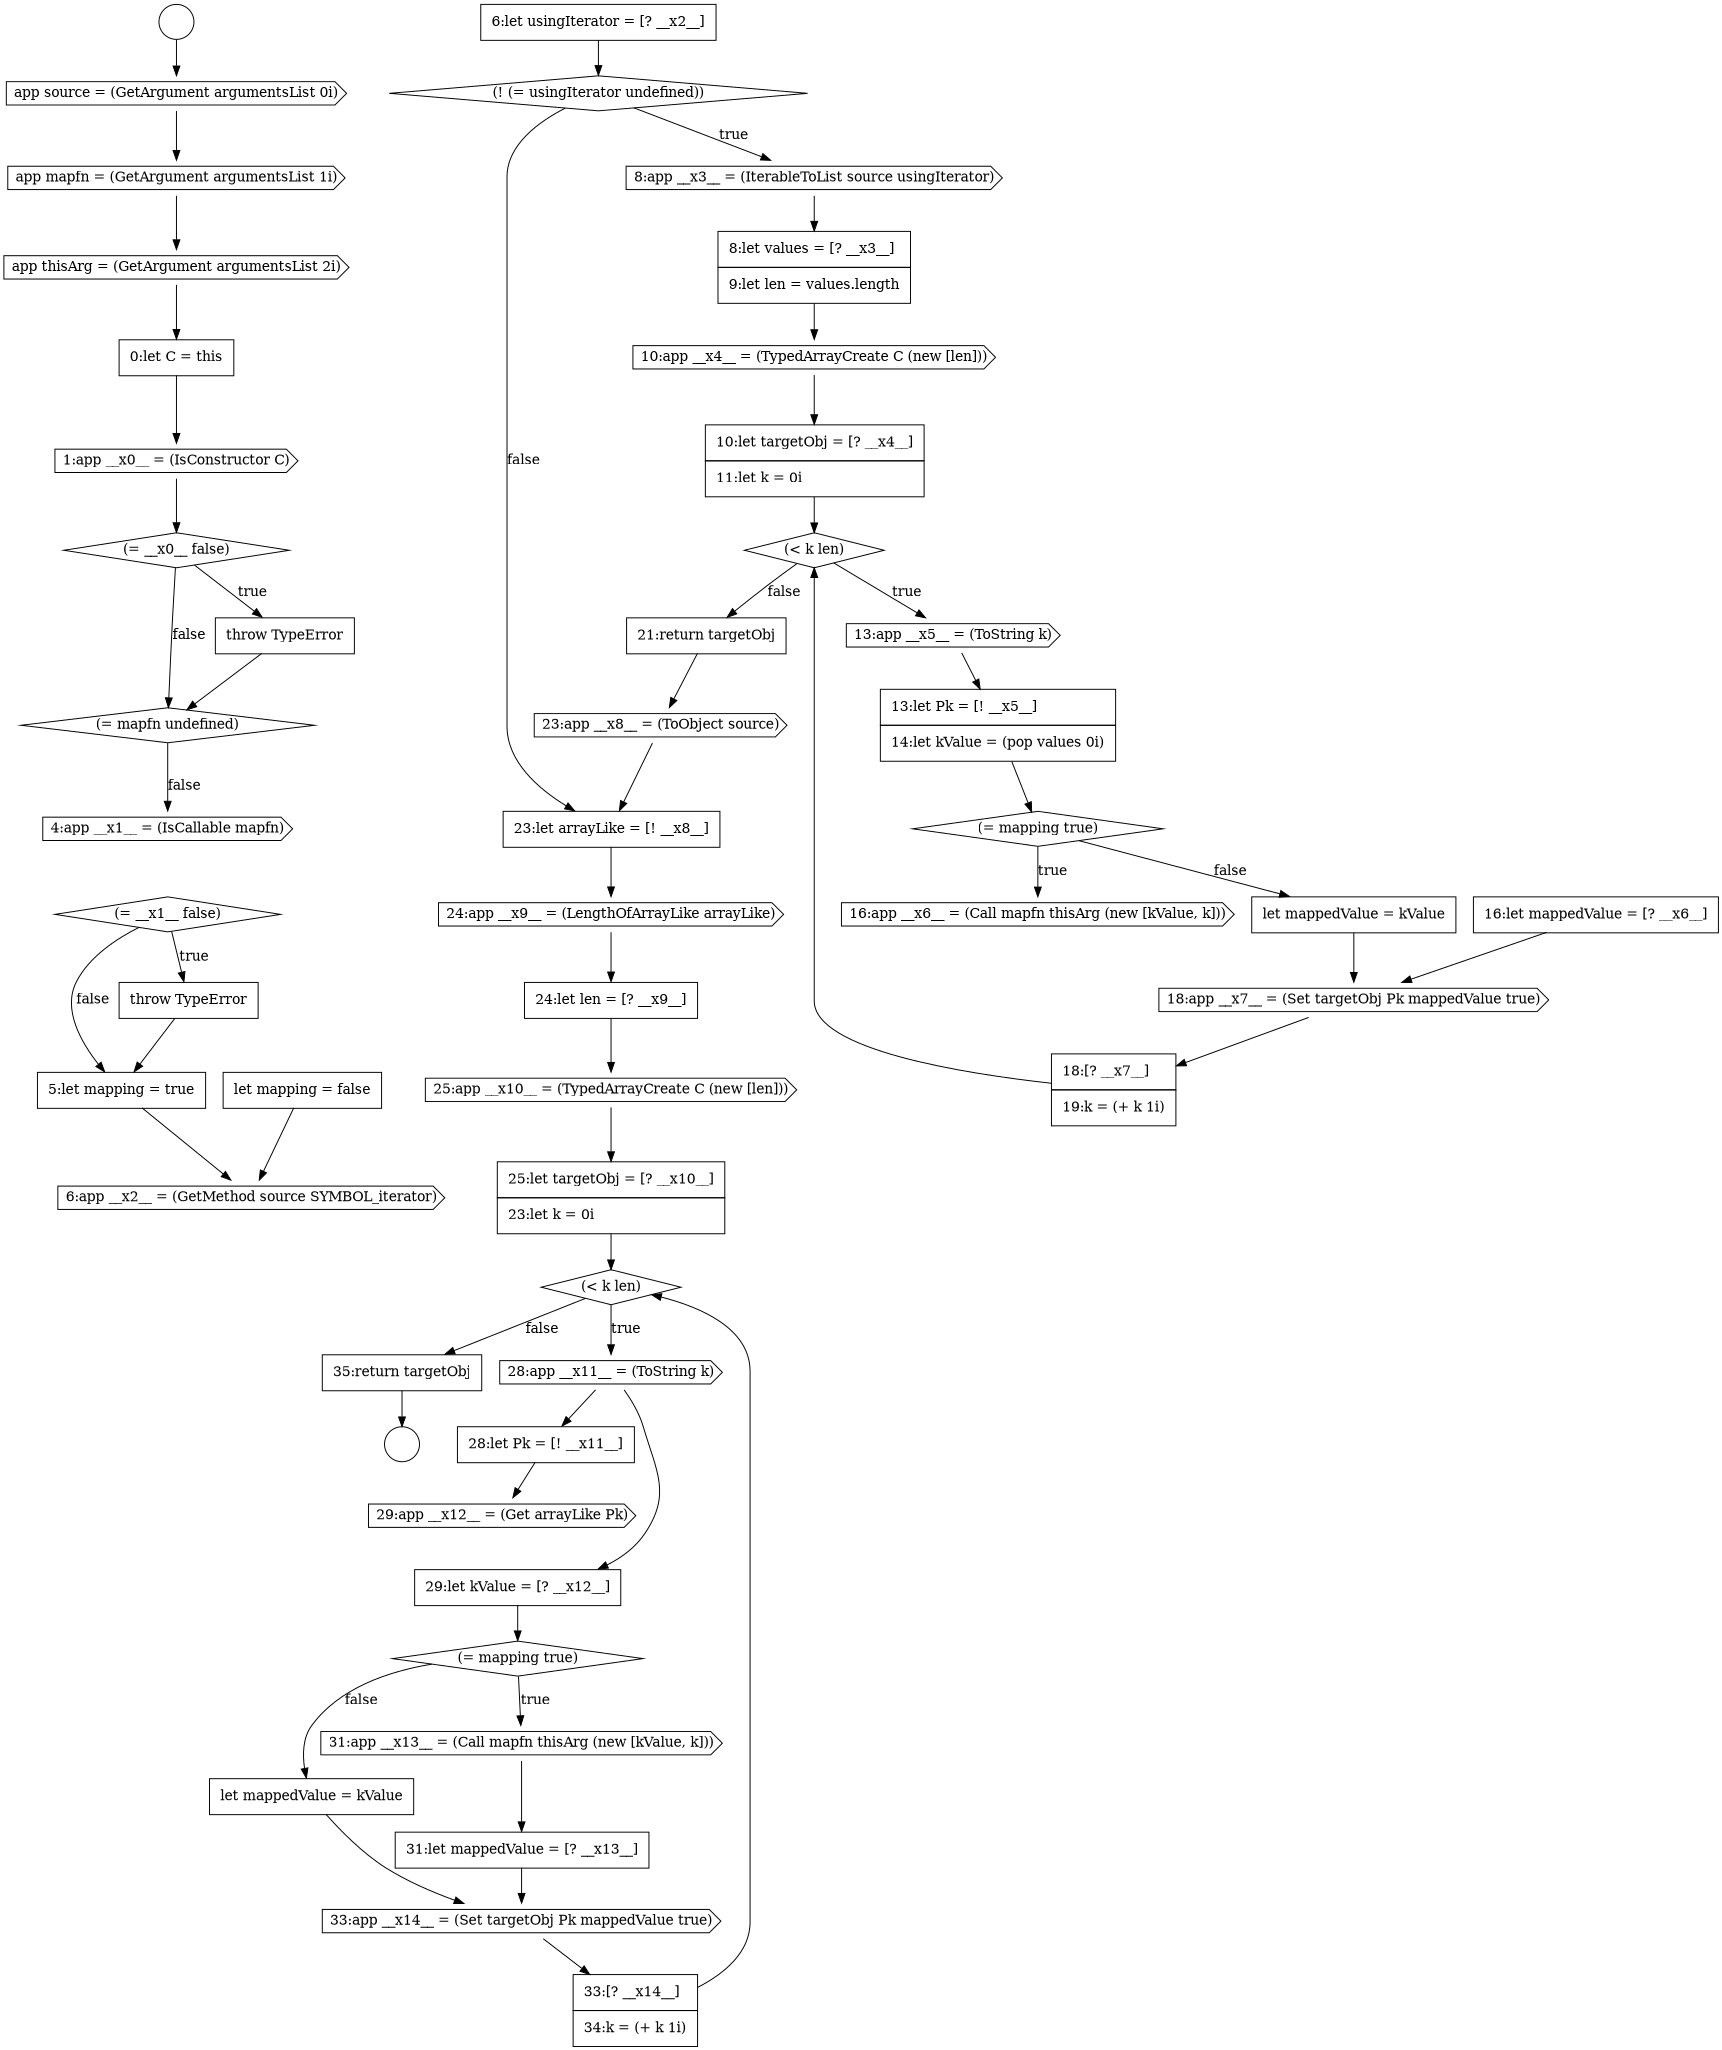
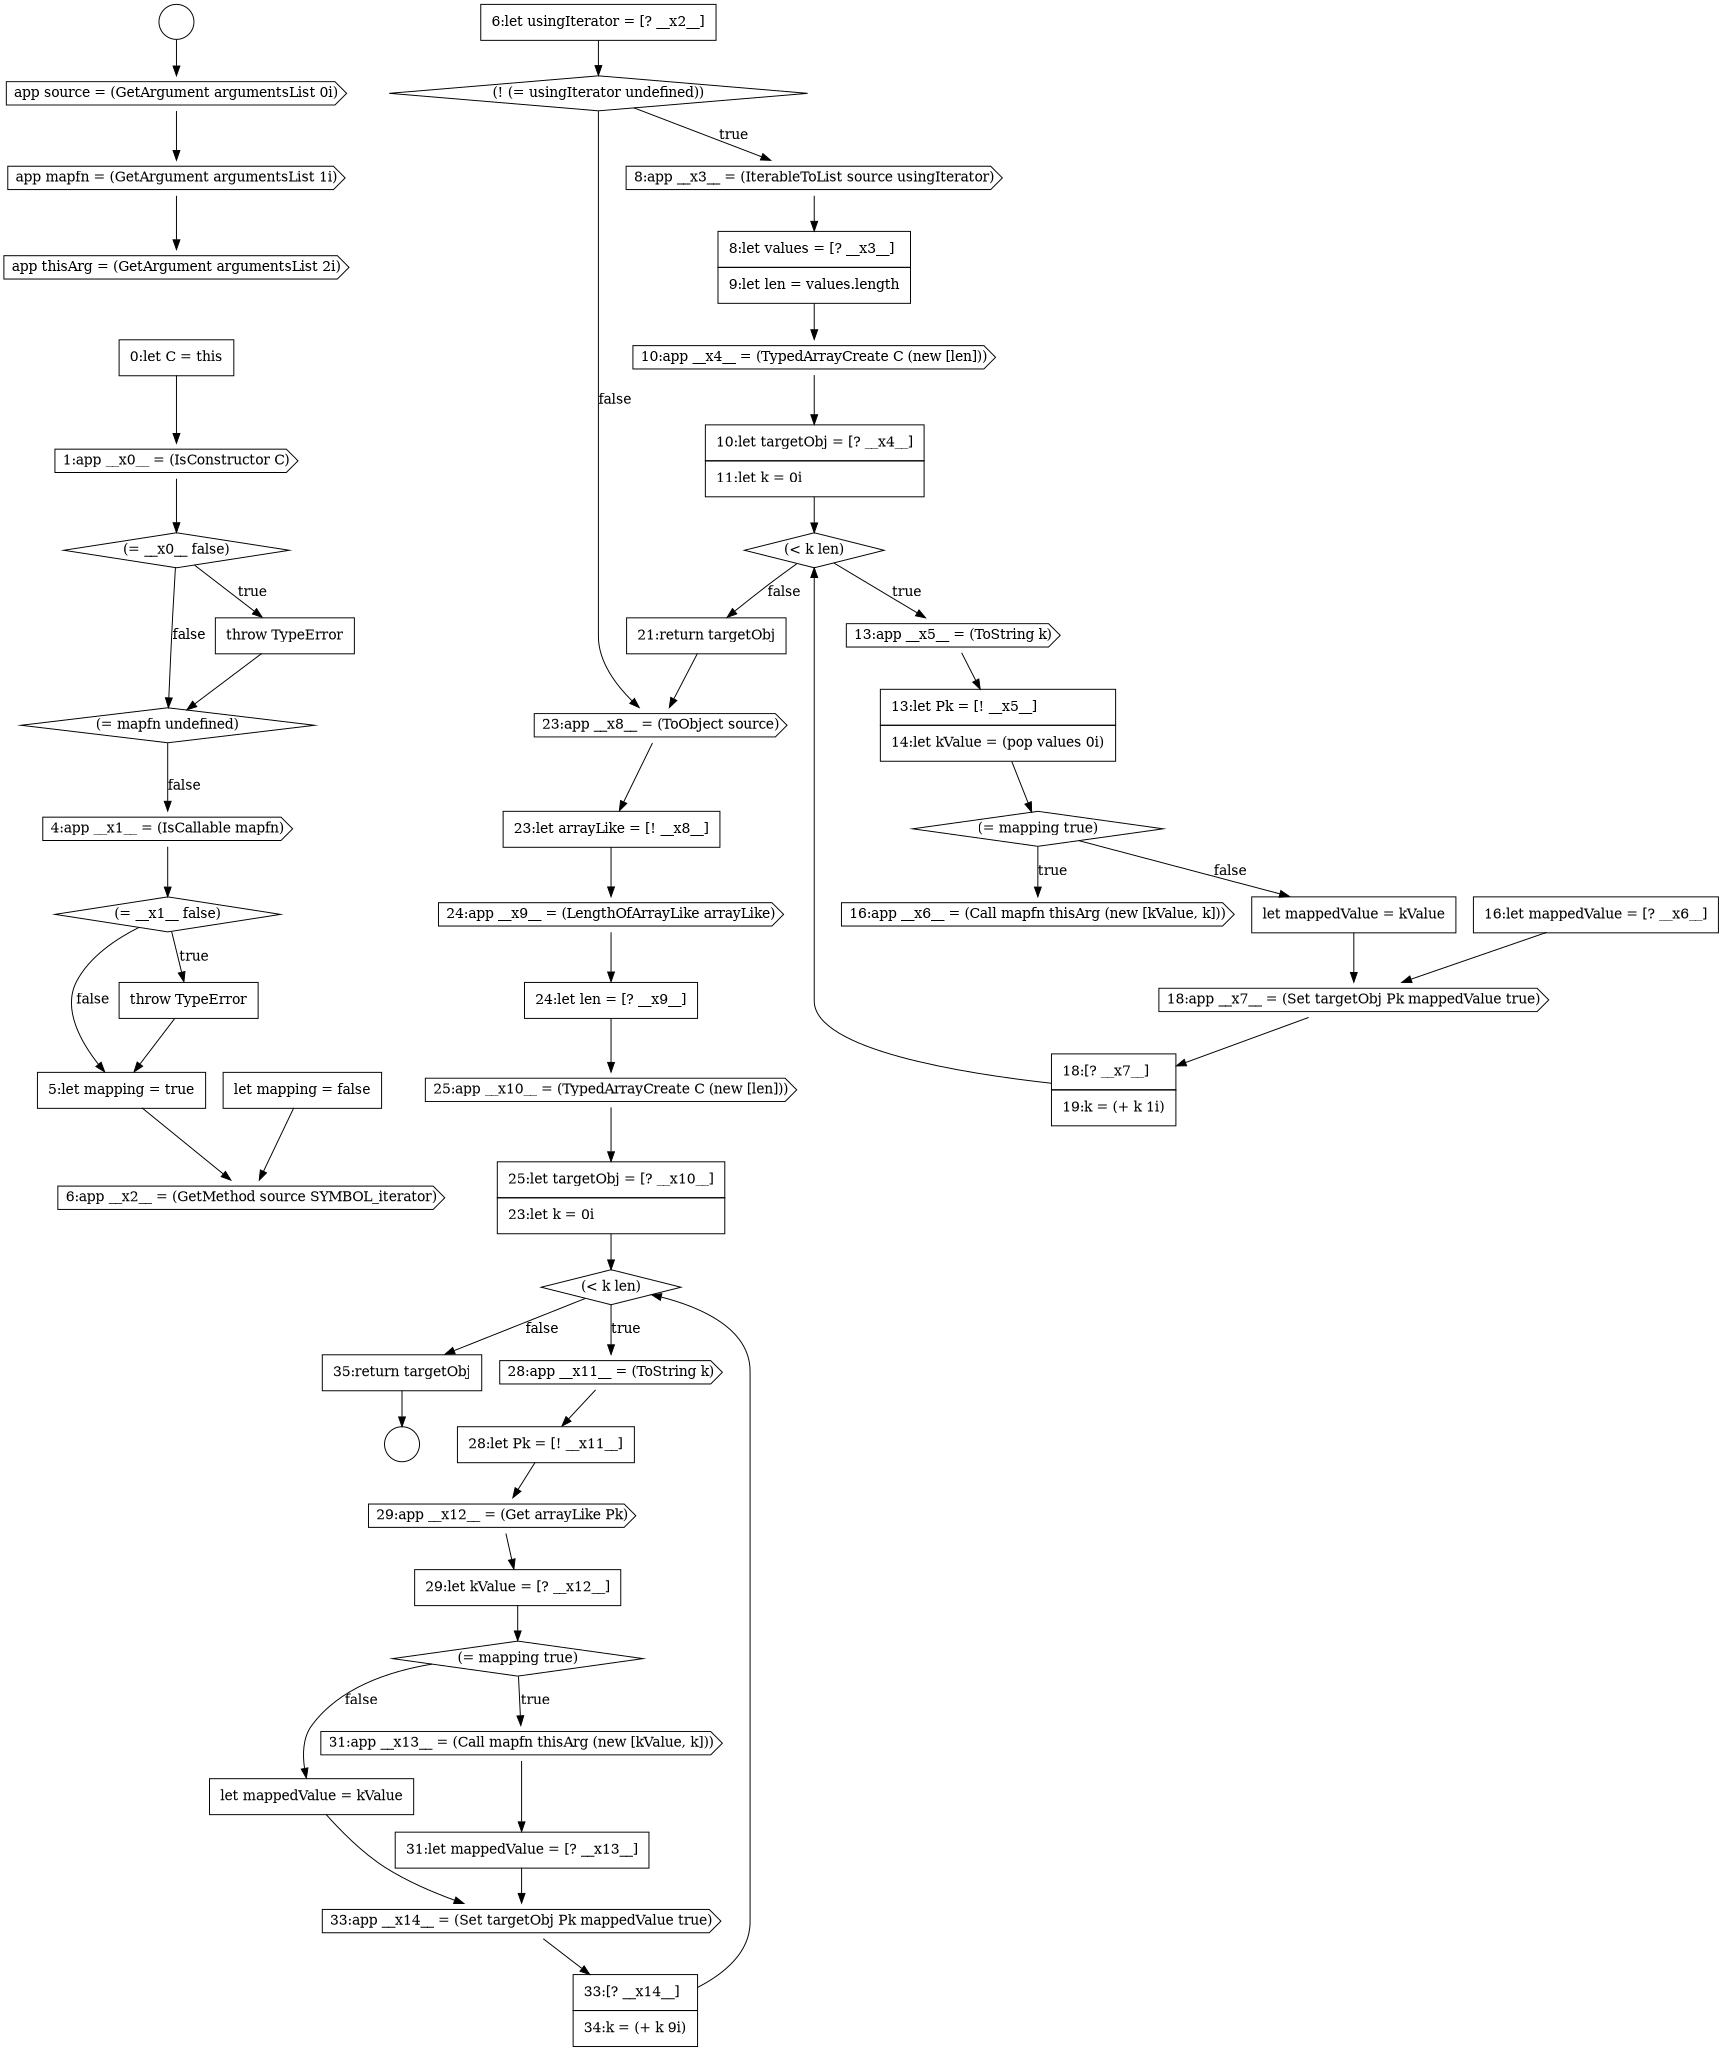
(176, 307) -> none
(507, 456) -> (598, 411)
none -> (168, 867)
(659, 1485) -> (509, 1546)
(635, 2028) -> (635, 2028)
